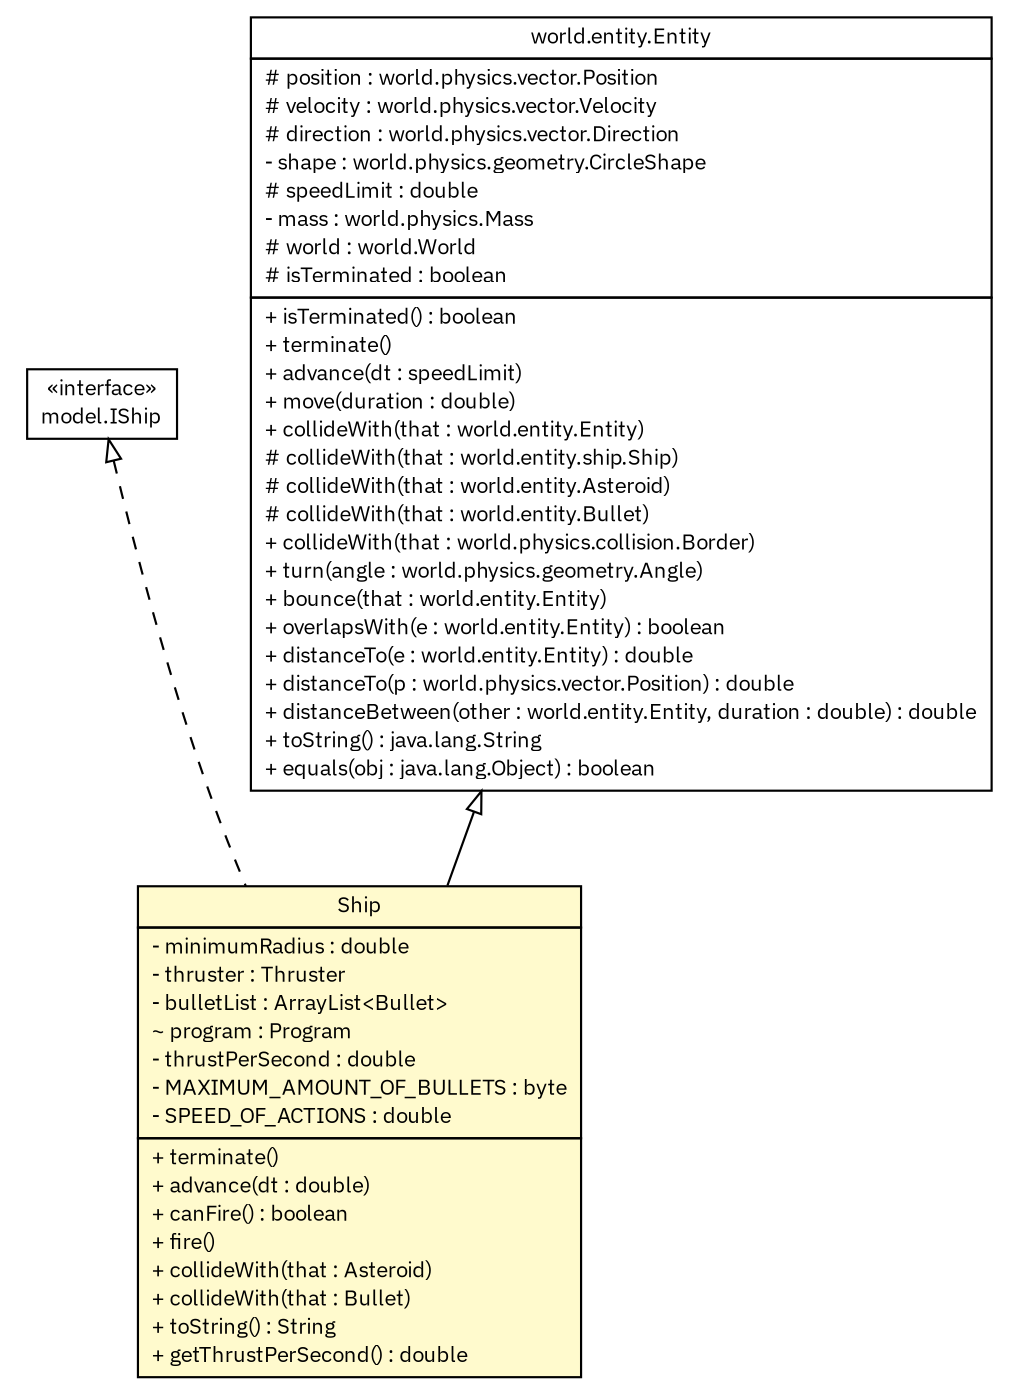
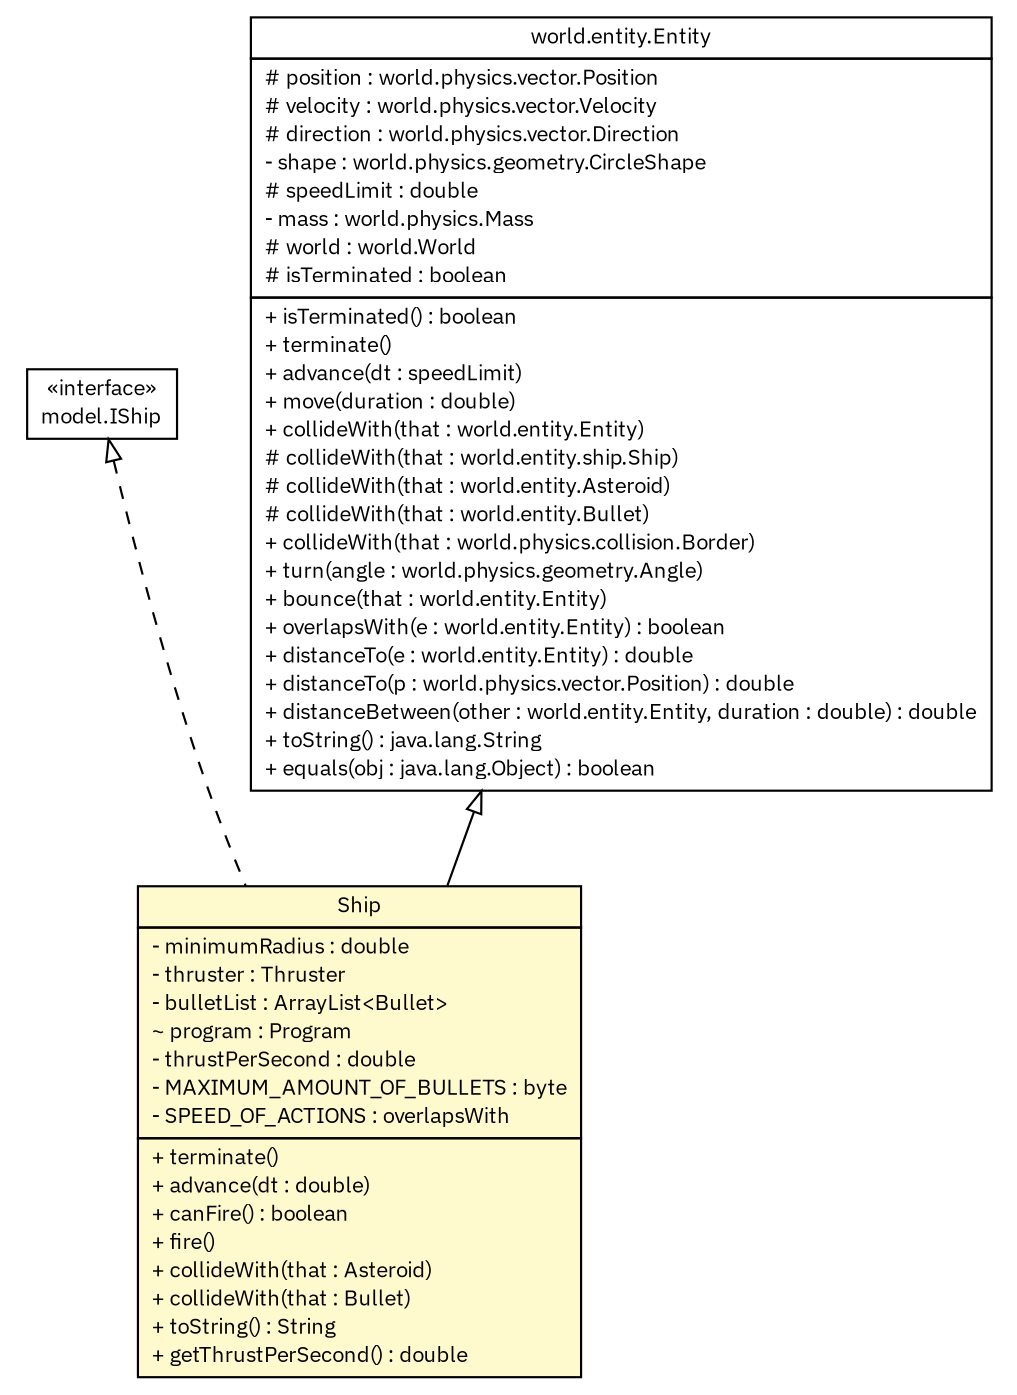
(302, 1117) -> (331, 1117)
